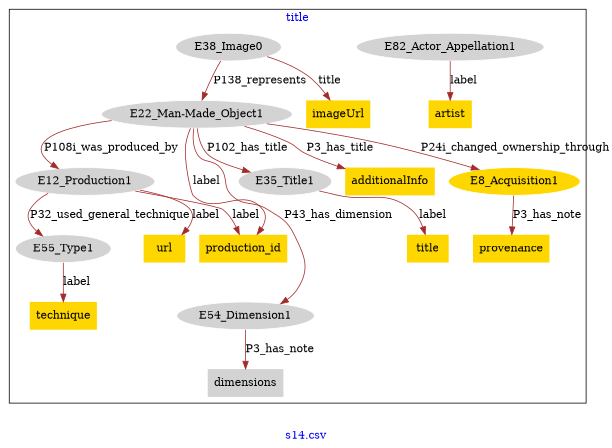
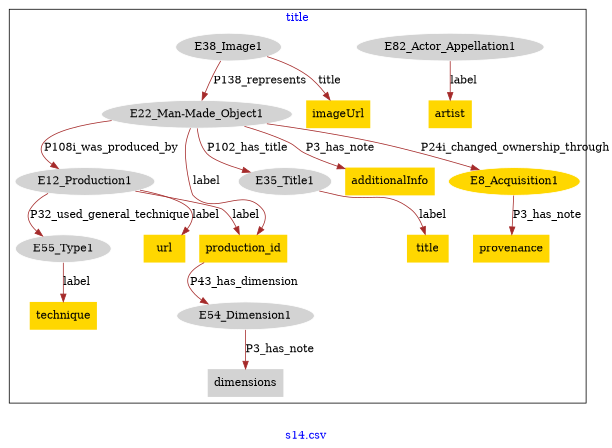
(229, 47) -> (229, 47)
(340, 148) -> (340, 148)
(272, 212) -> (188, 280)
